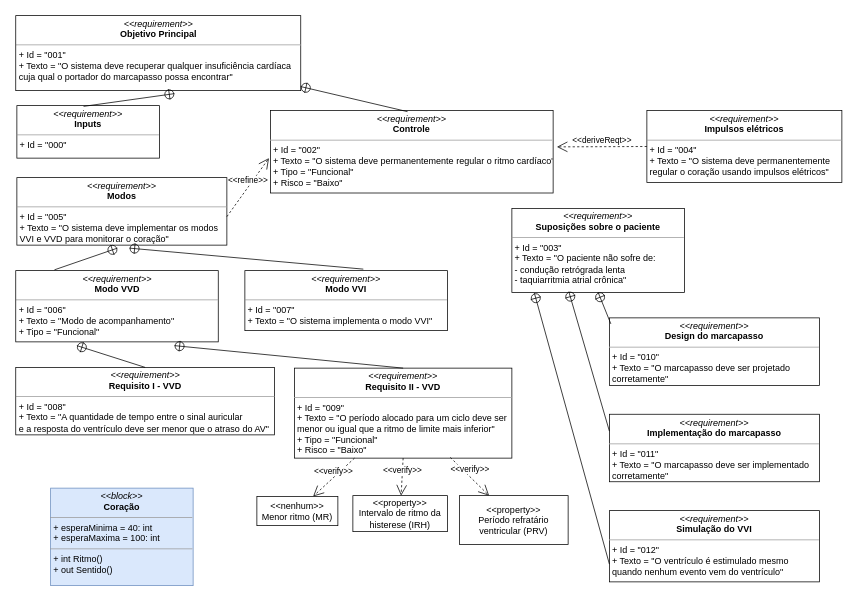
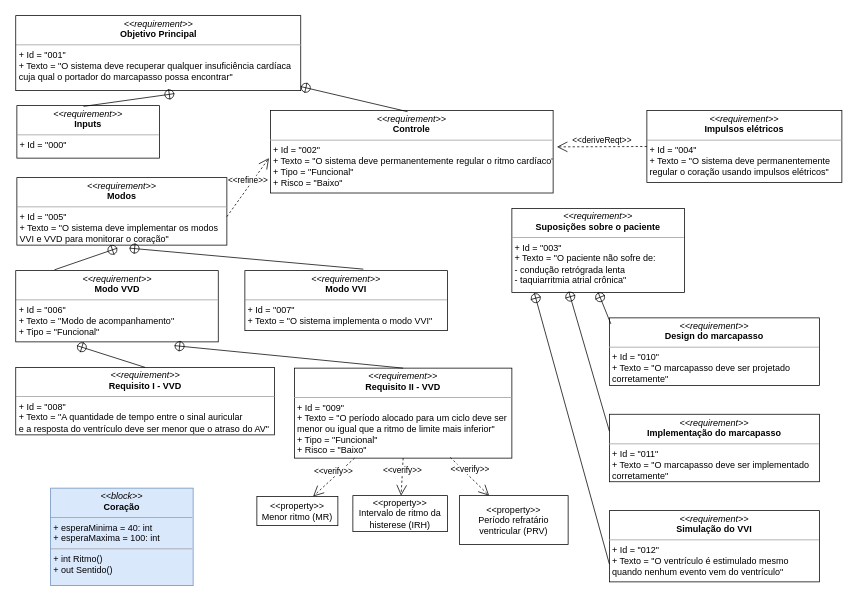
(297, 511) -> (297, 511)
